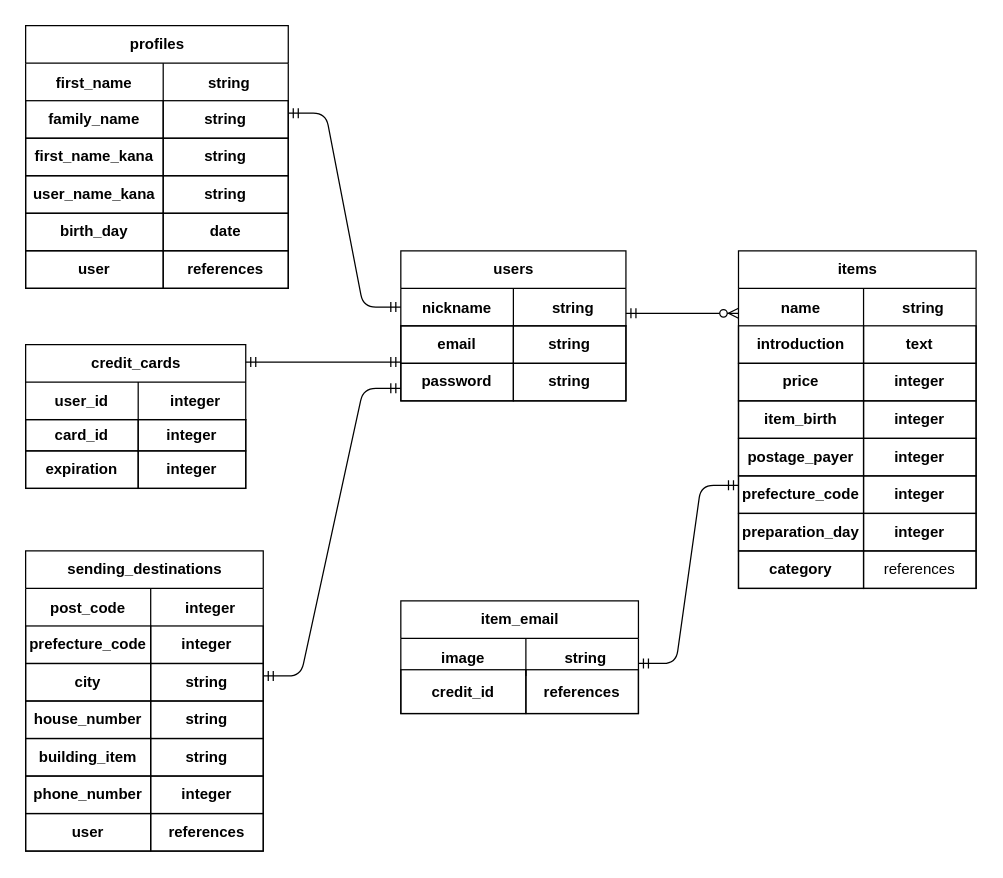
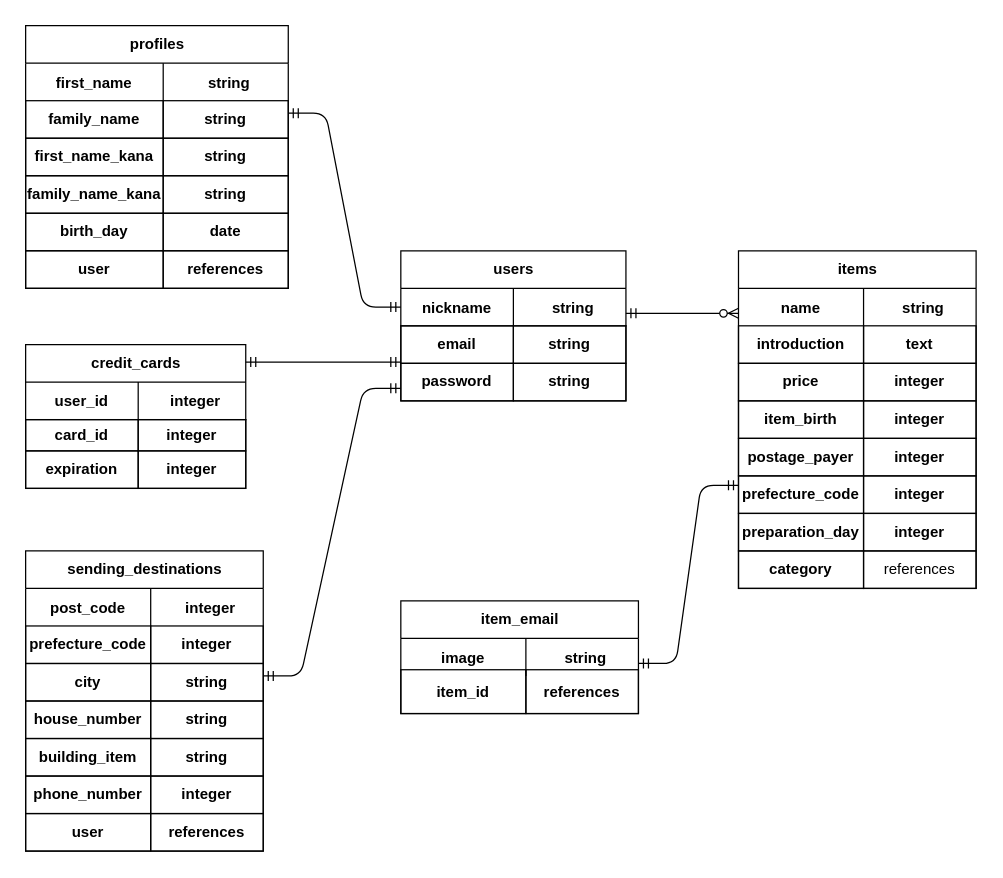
(94, 194) -> (94, 194)
(463, 692) -> (463, 692)
